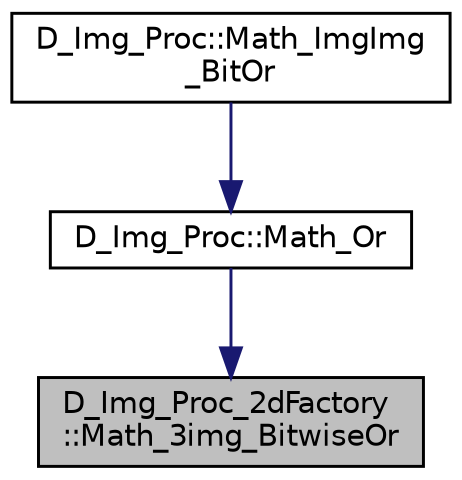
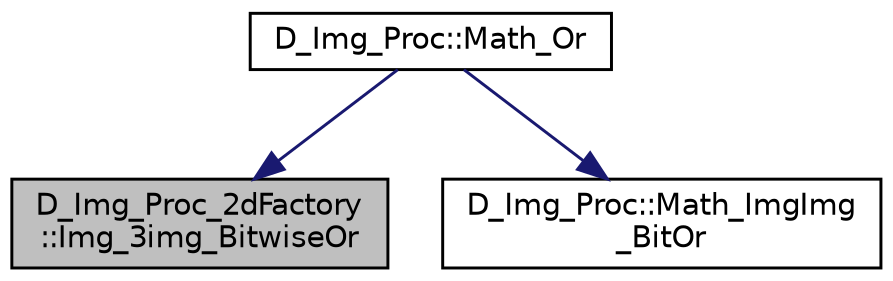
(231, 142) -> (524, 115)
(231, 422) -> (200, 224)
